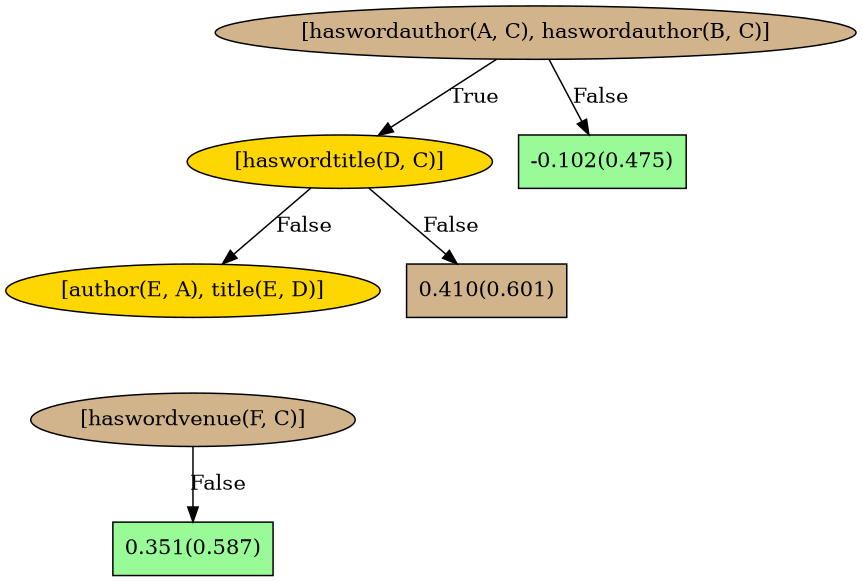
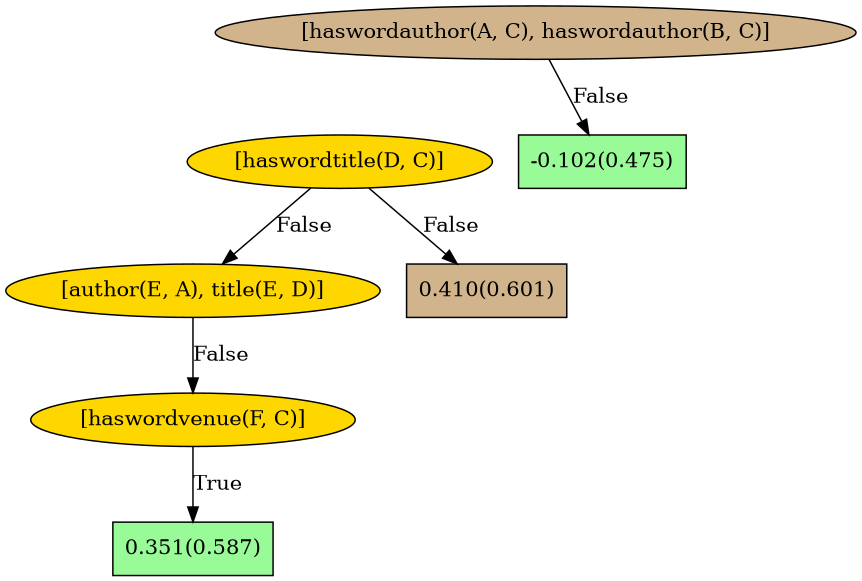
(444, 93) -> none
none -> (193, 348)
(193, 420) -> (193, 420)
(218, 484) -> (218, 484)
